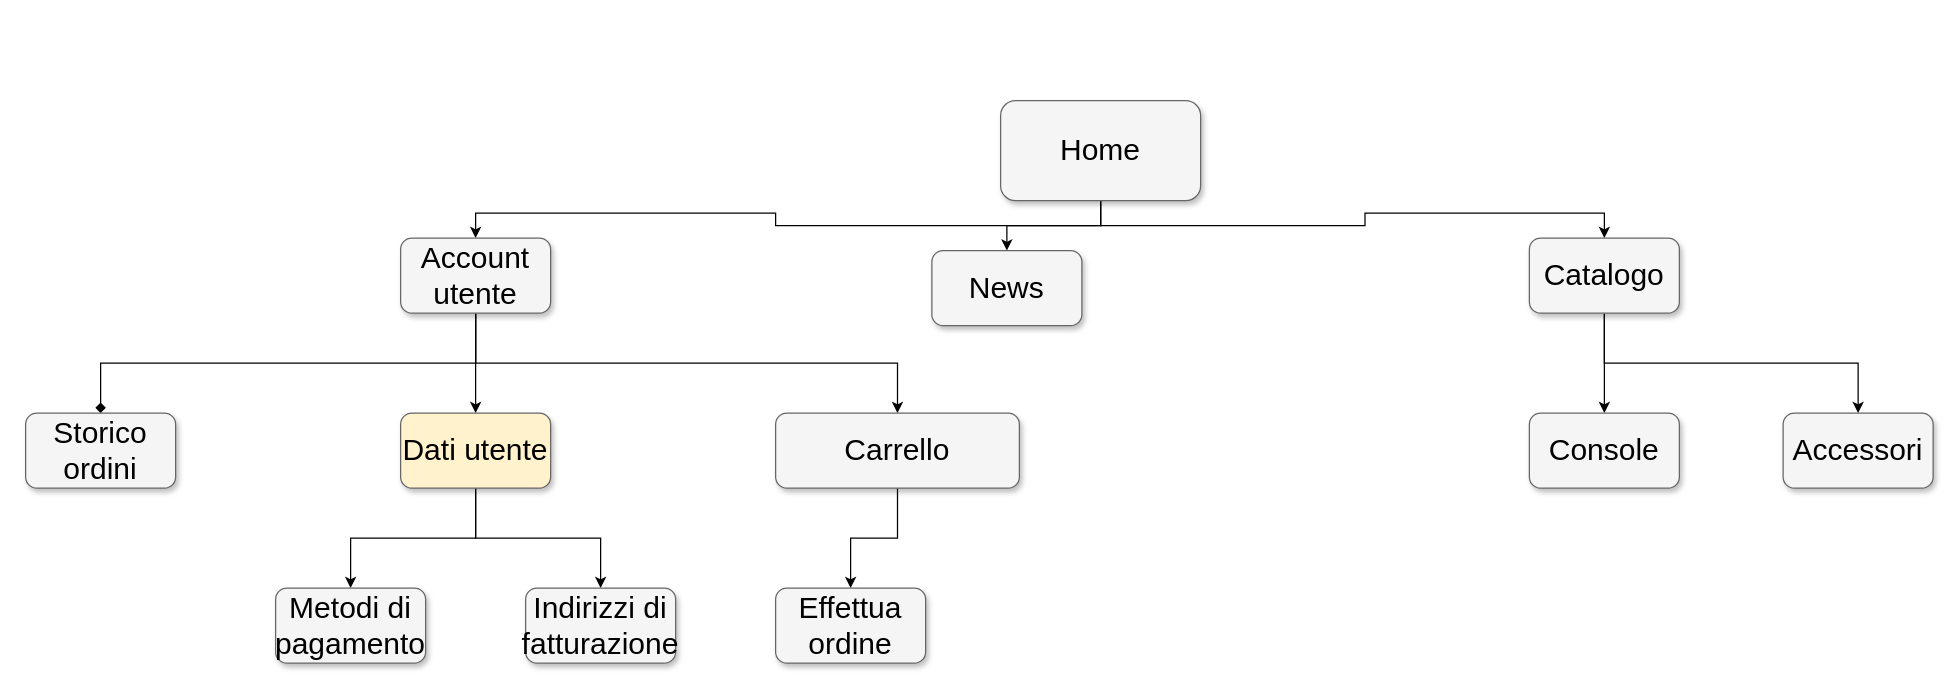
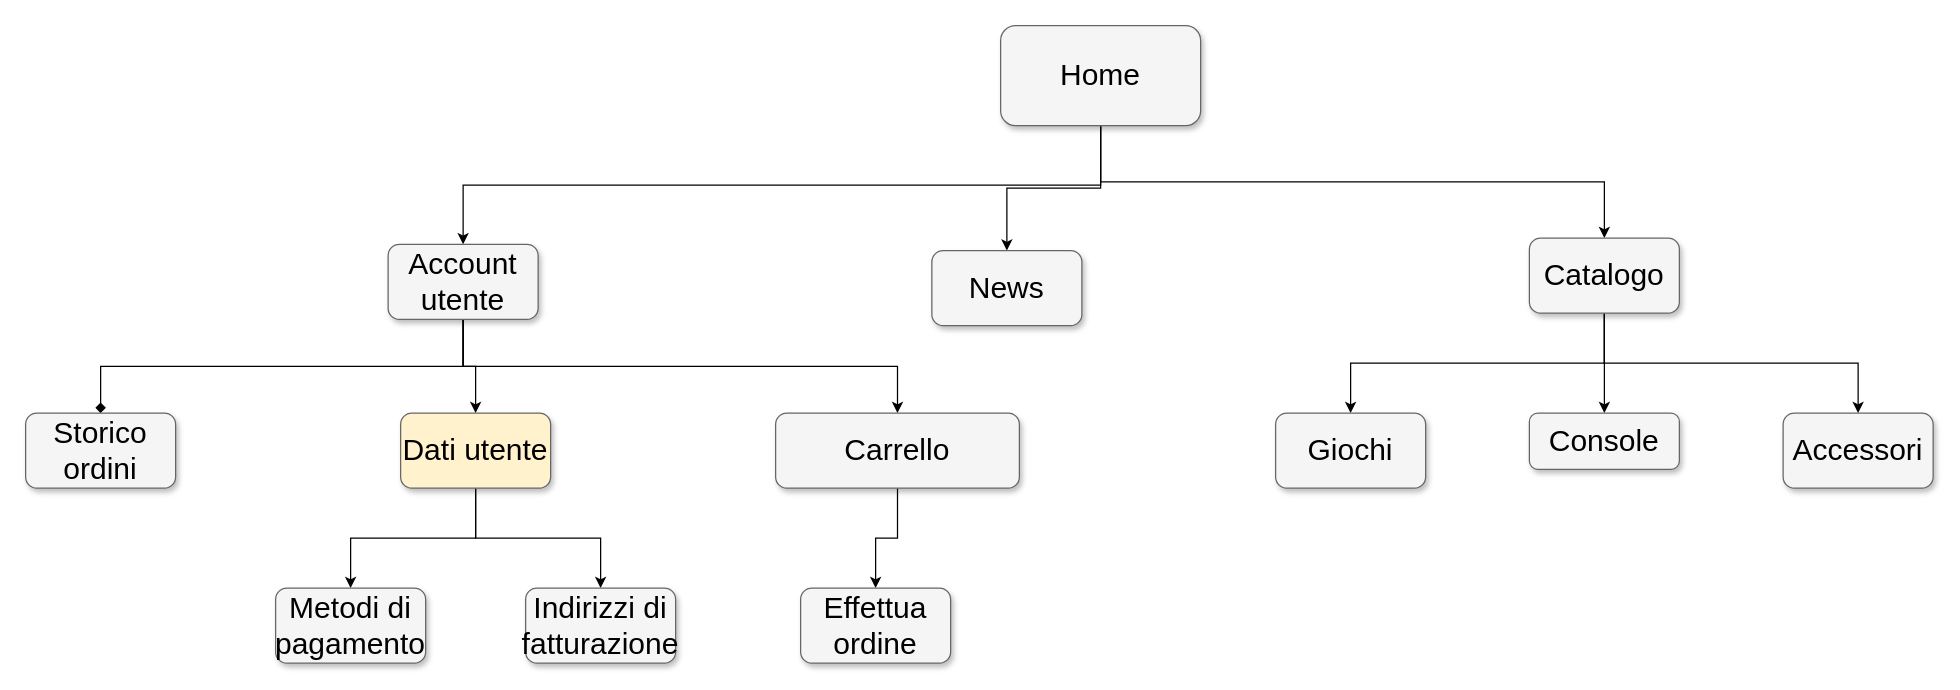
(1101, 151) -> (1101, 76)
(476, 276) -> (463, 282)
none -> (1456, 363)
none -> (1351, 451)
(1604, 451) -> (1604, 441)
(851, 626) -> (876, 626)
